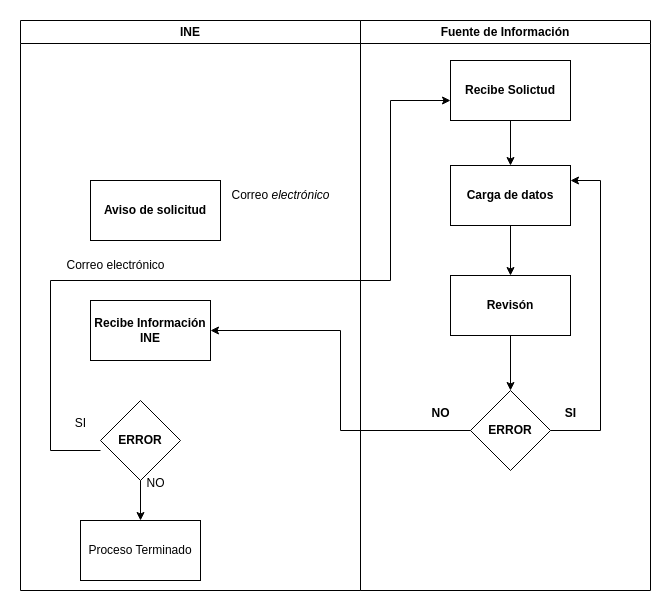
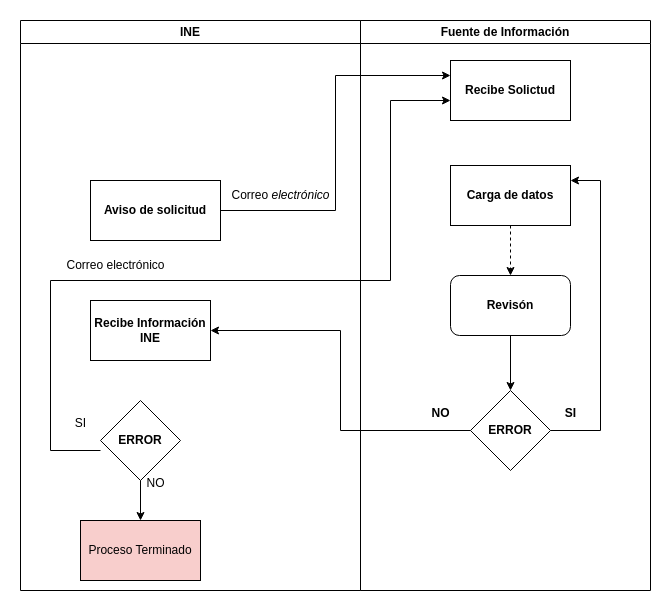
(511, 140) -> none
none -> (336, 147)
(511, 247) -> (511, 247)
(511, 306) -> (511, 306)
(141, 551) -> (141, 551)
